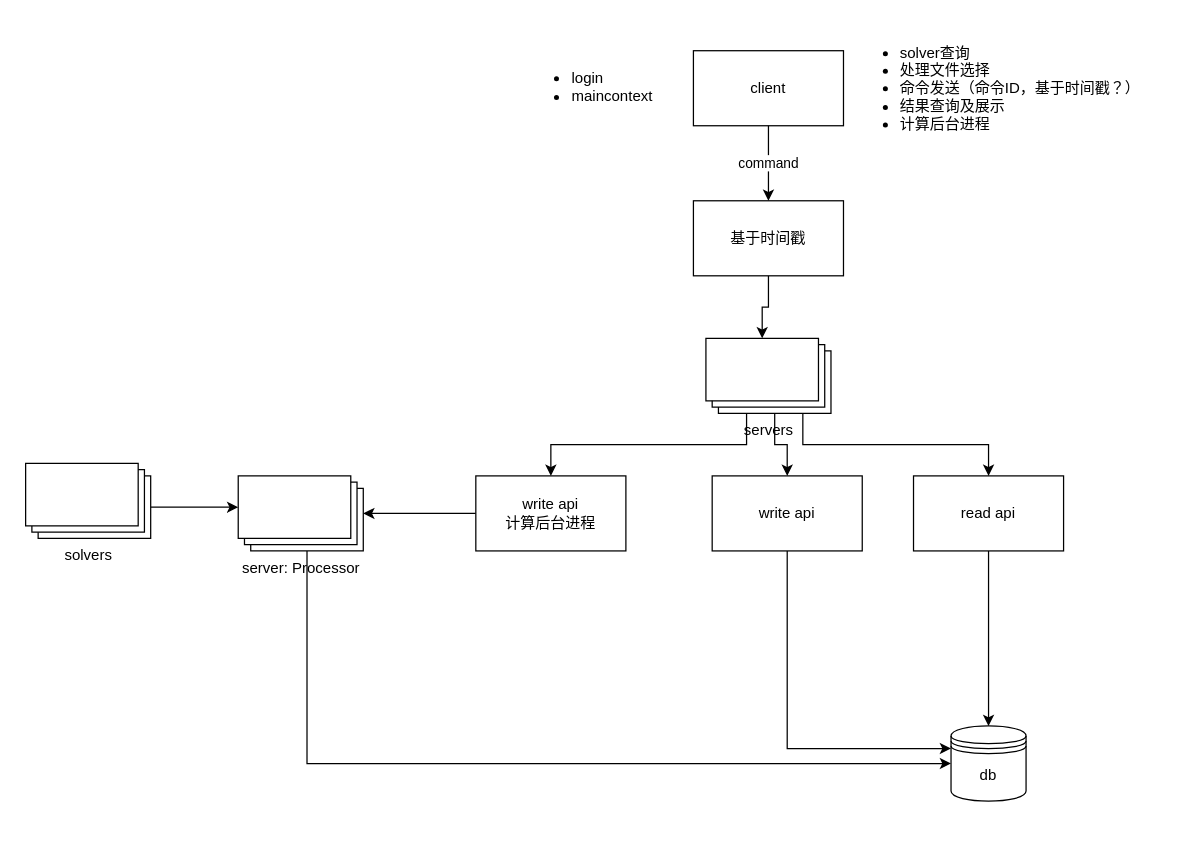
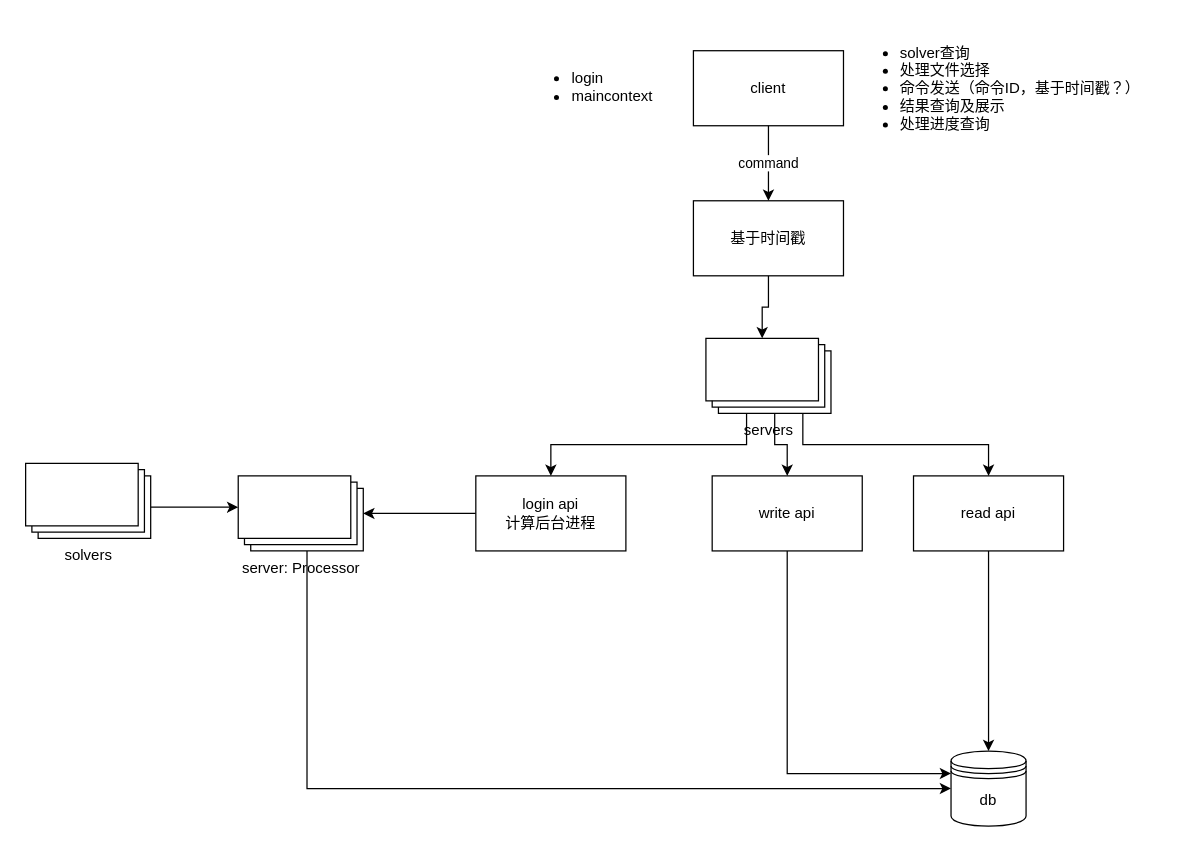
(995, 88) -> (995, 88)
(551, 513) -> (551, 513)
(988, 763) -> (988, 788)
